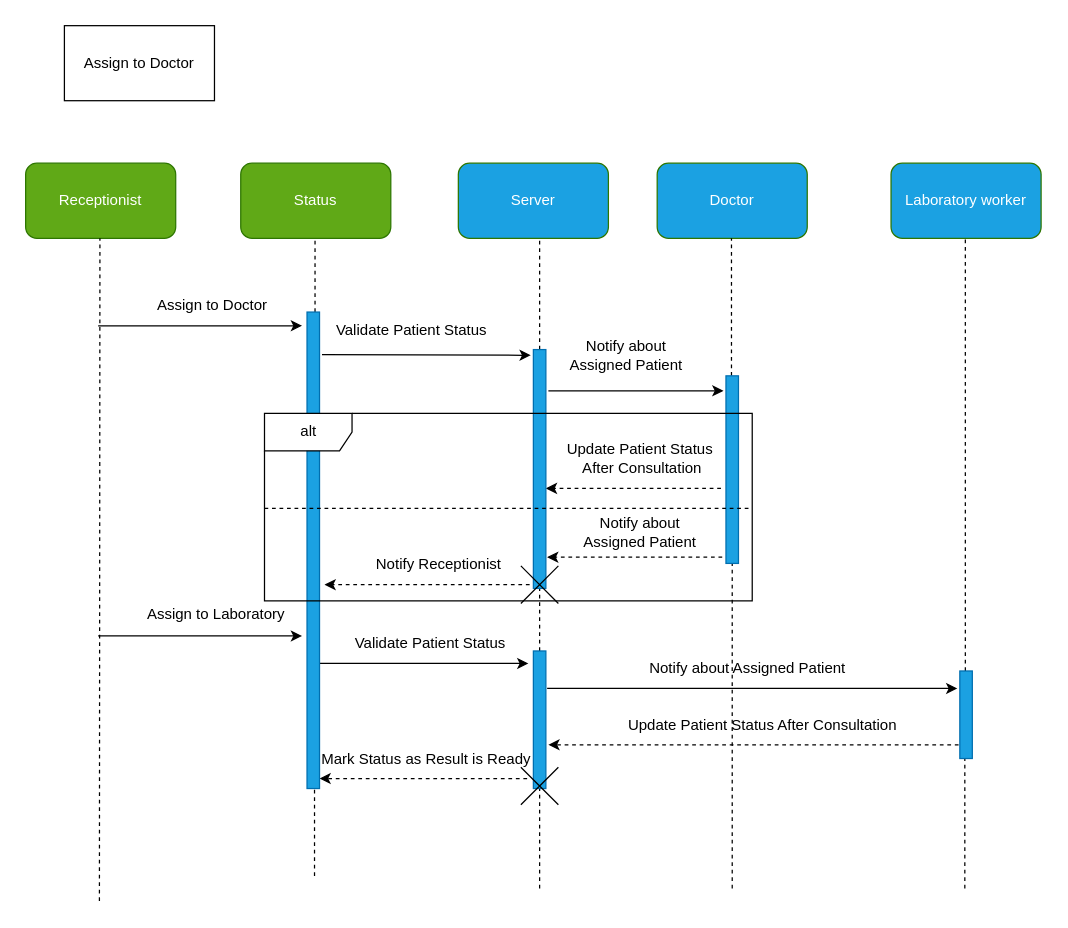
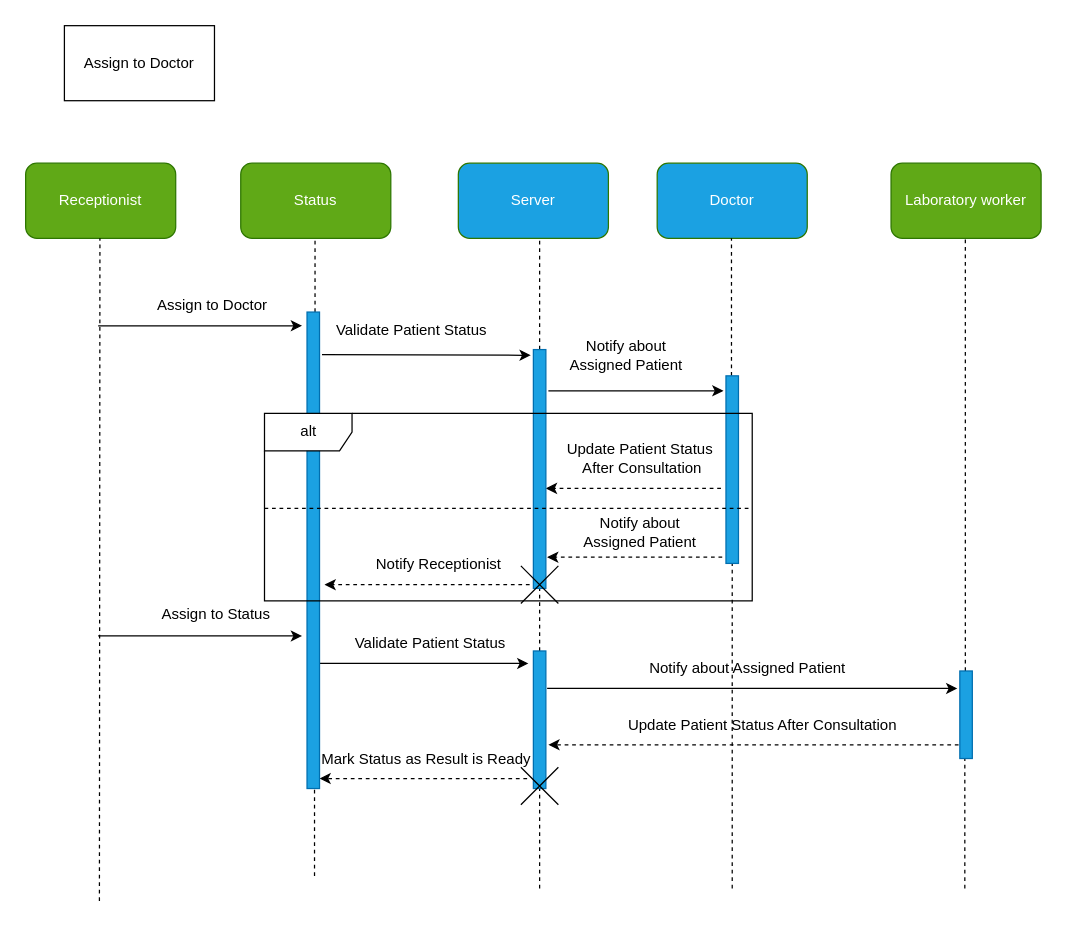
(966, 201) -> (966, 201)
(216, 614) -> (216, 614)
